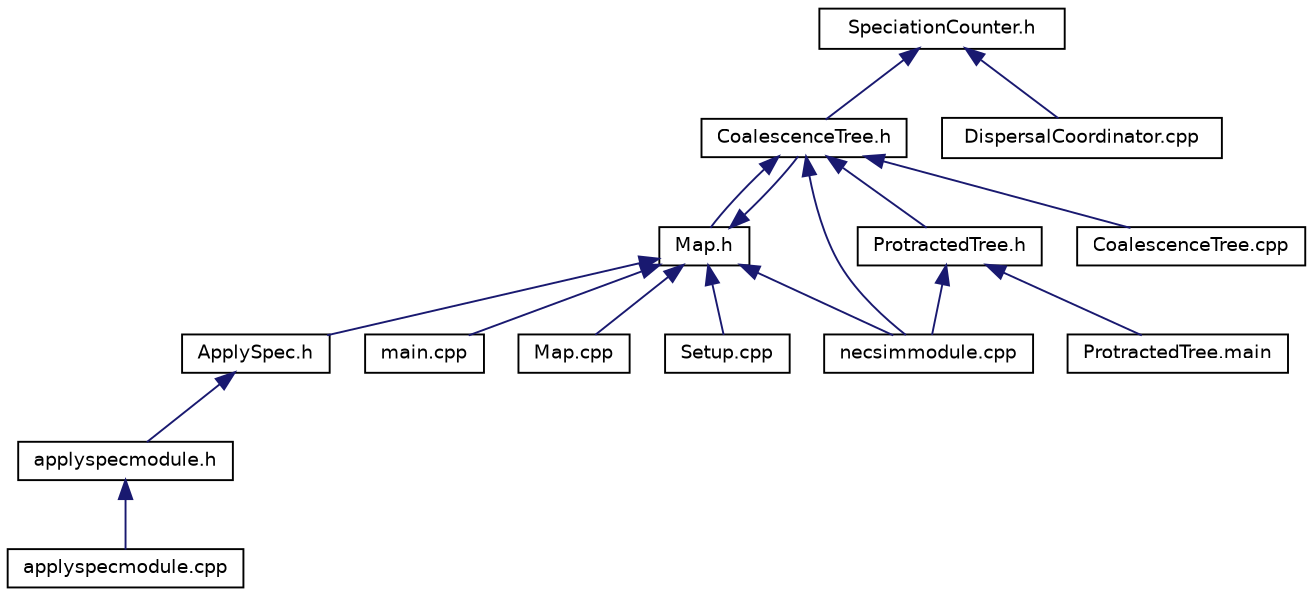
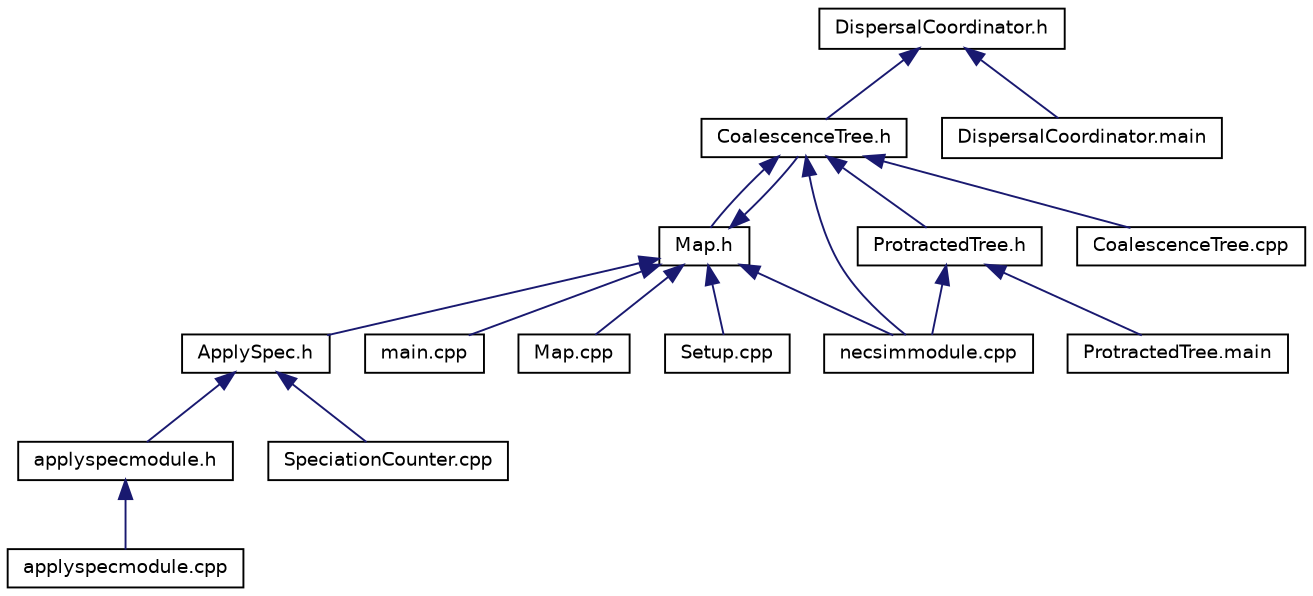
(942, 29) -> (942, 29)
(1082, 138) -> (1082, 138)
none -> (388, 461)
